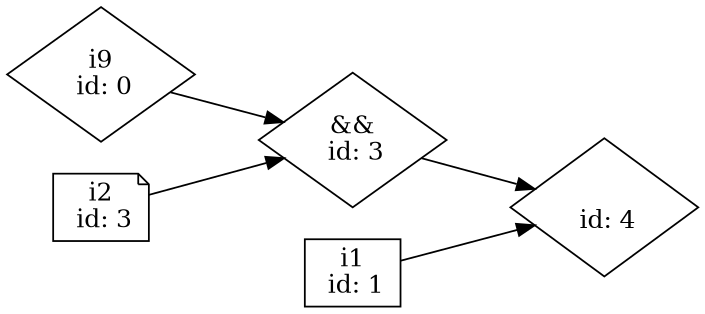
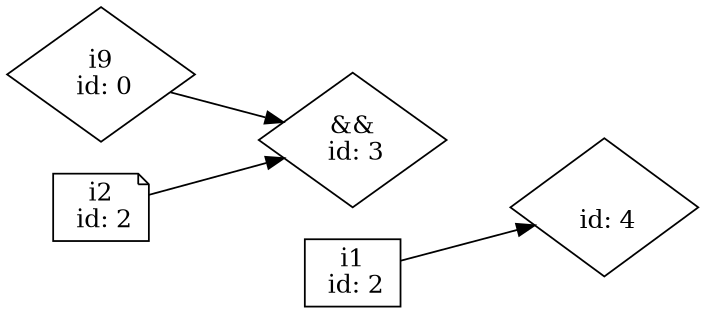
(469, 171) -> none
(101, 207) -> (101, 207)
(353, 273) -> (353, 273)
